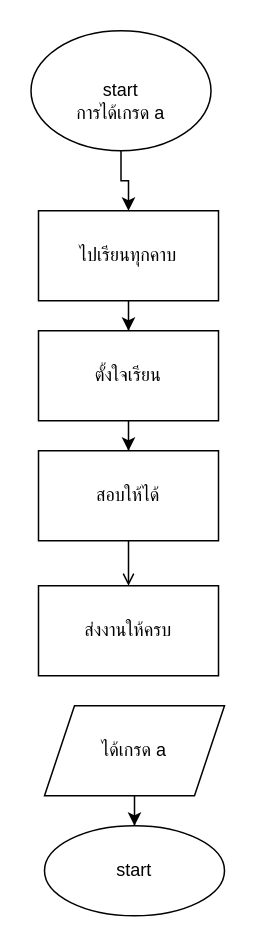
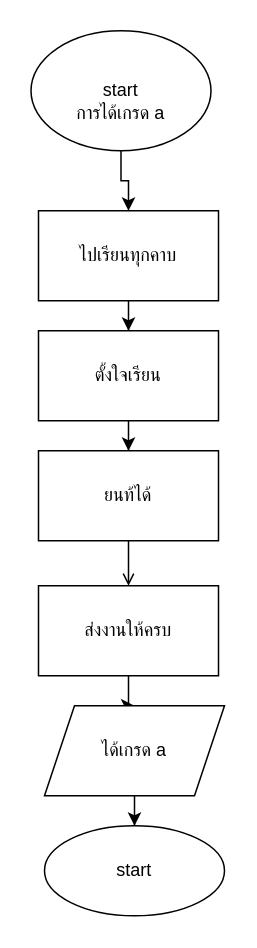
(128, 496) -> (128, 496)
none -> (128, 692)
